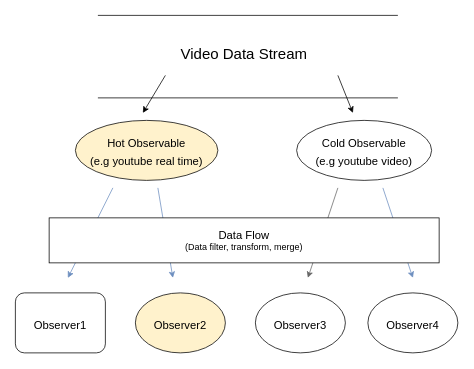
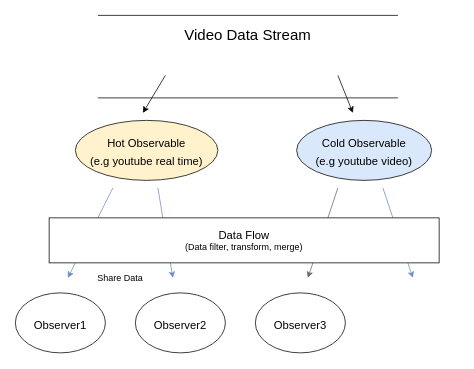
(244, 53) -> (248, 34)
(364, 150) -> (364, 150)
none -> (120, 278)
(60, 323) -> (60, 323)
(180, 323) -> (180, 323)
(413, 323) -> none
